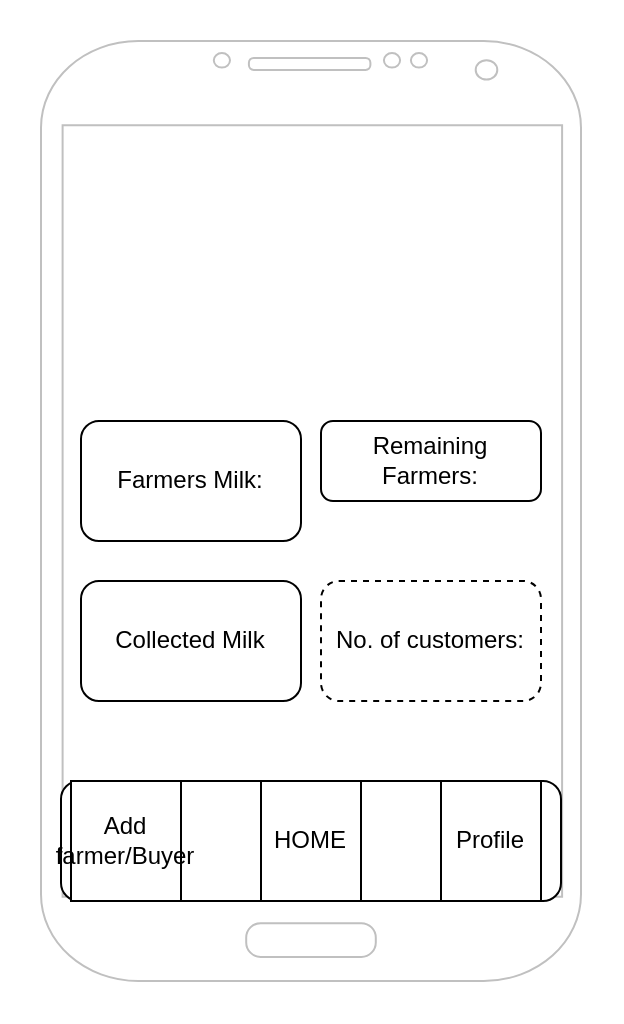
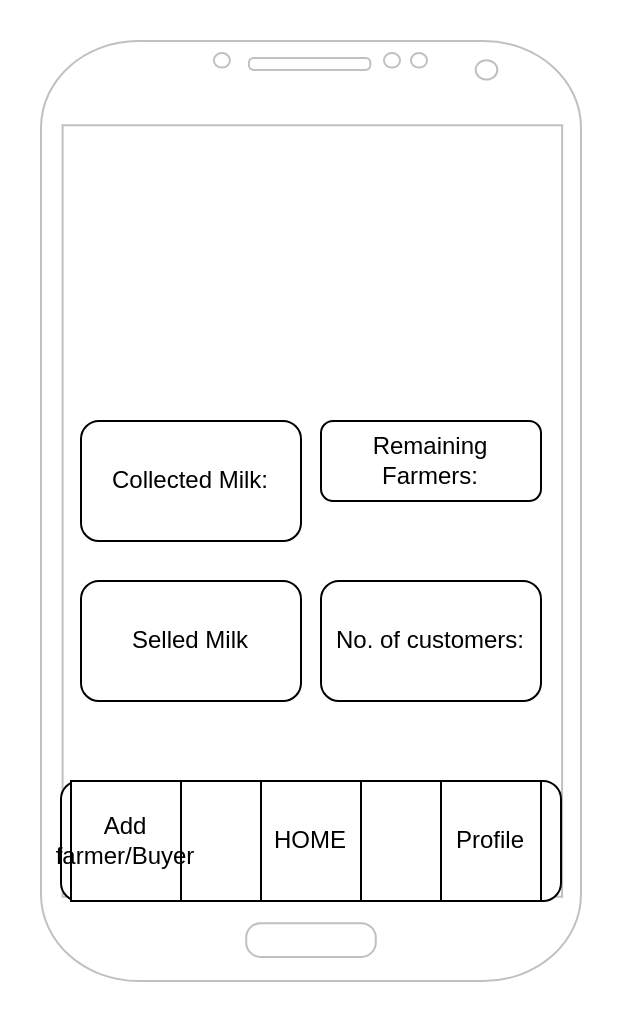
(191, 481) -> (191, 481)
(191, 641) -> (191, 641)
(431, 641) -> (431, 641)
